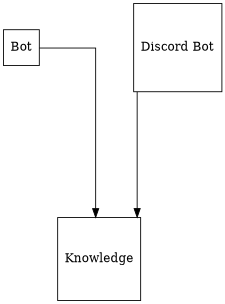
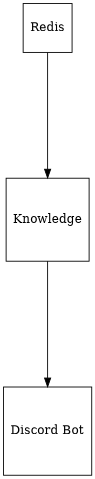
(21, 48) -> (48, 28)
(137, 150) -> (48, 320)
